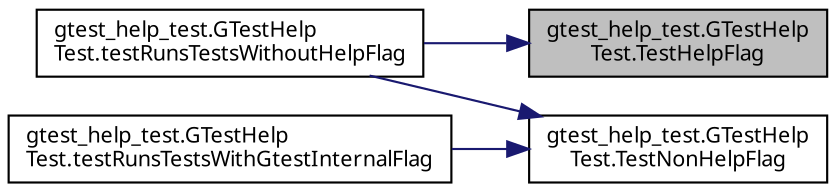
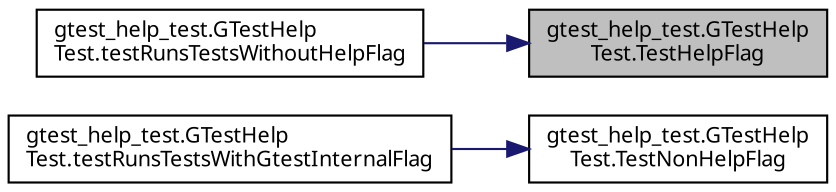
(445, 93) -> none
